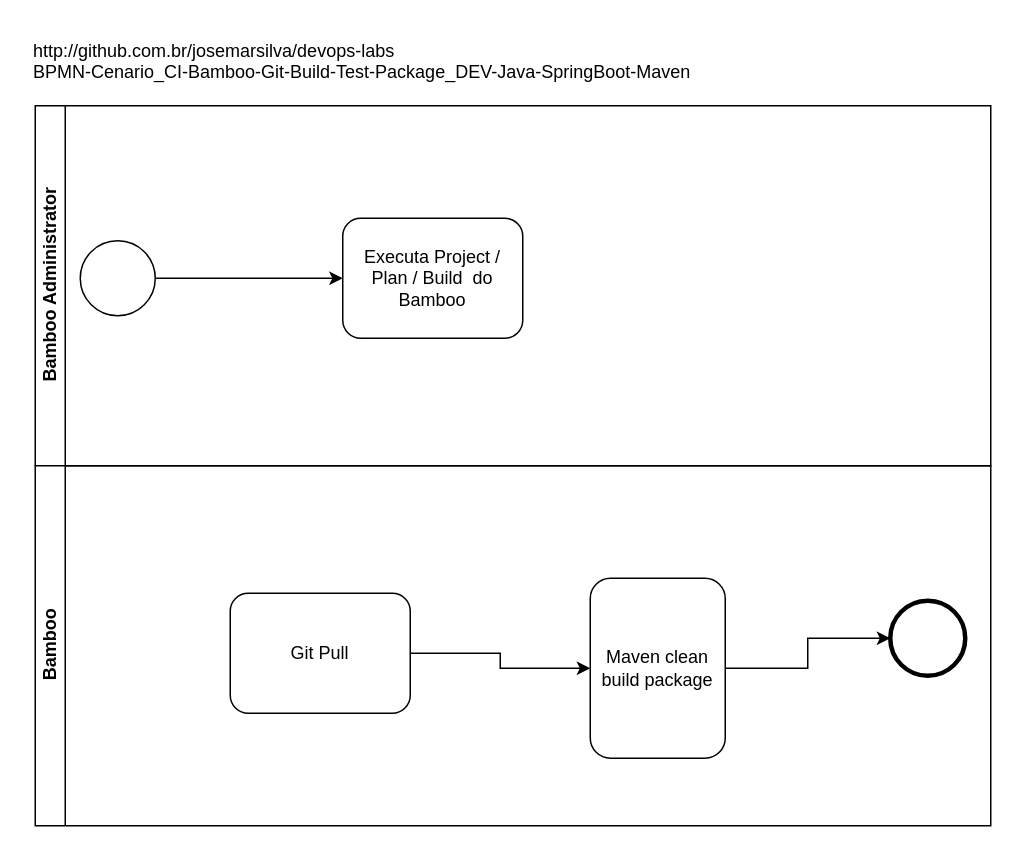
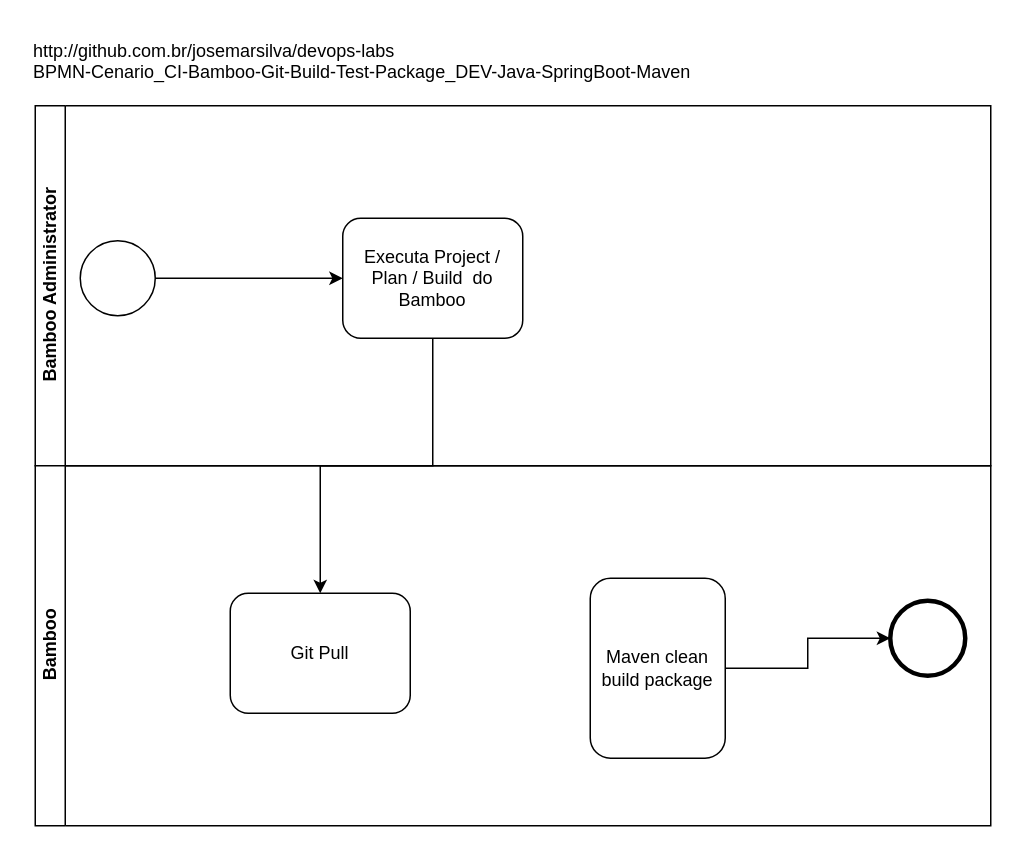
none -> (433, 399)
(500, 655) -> none
